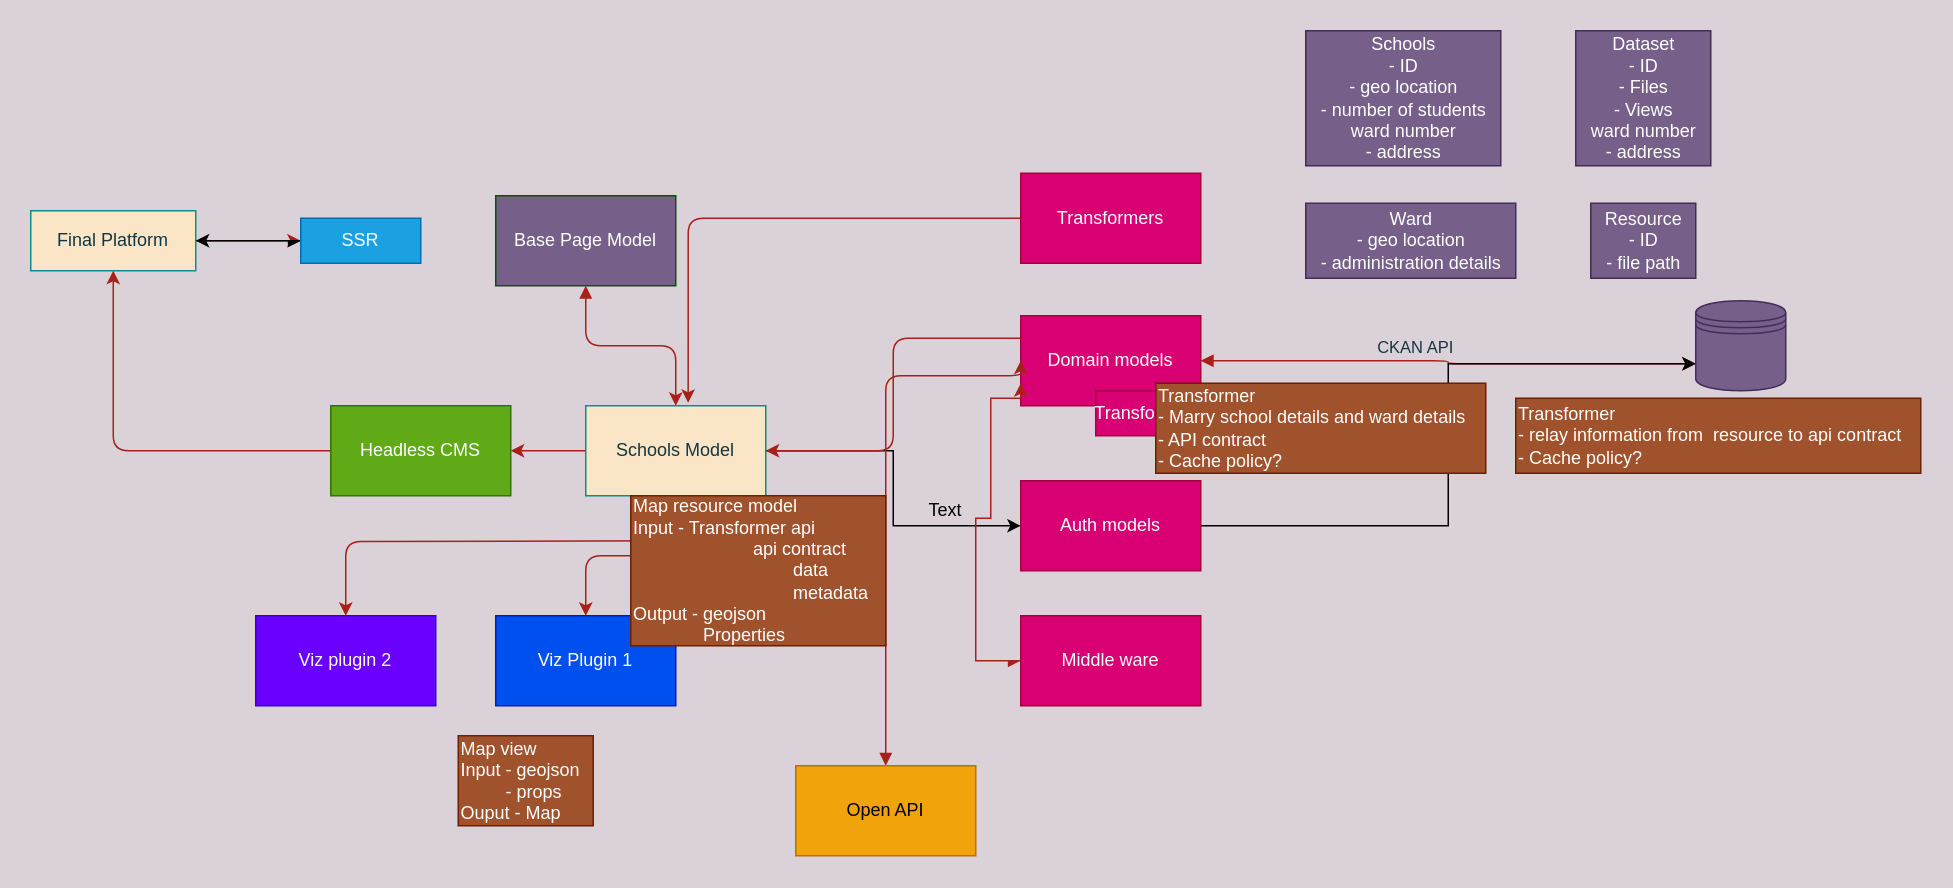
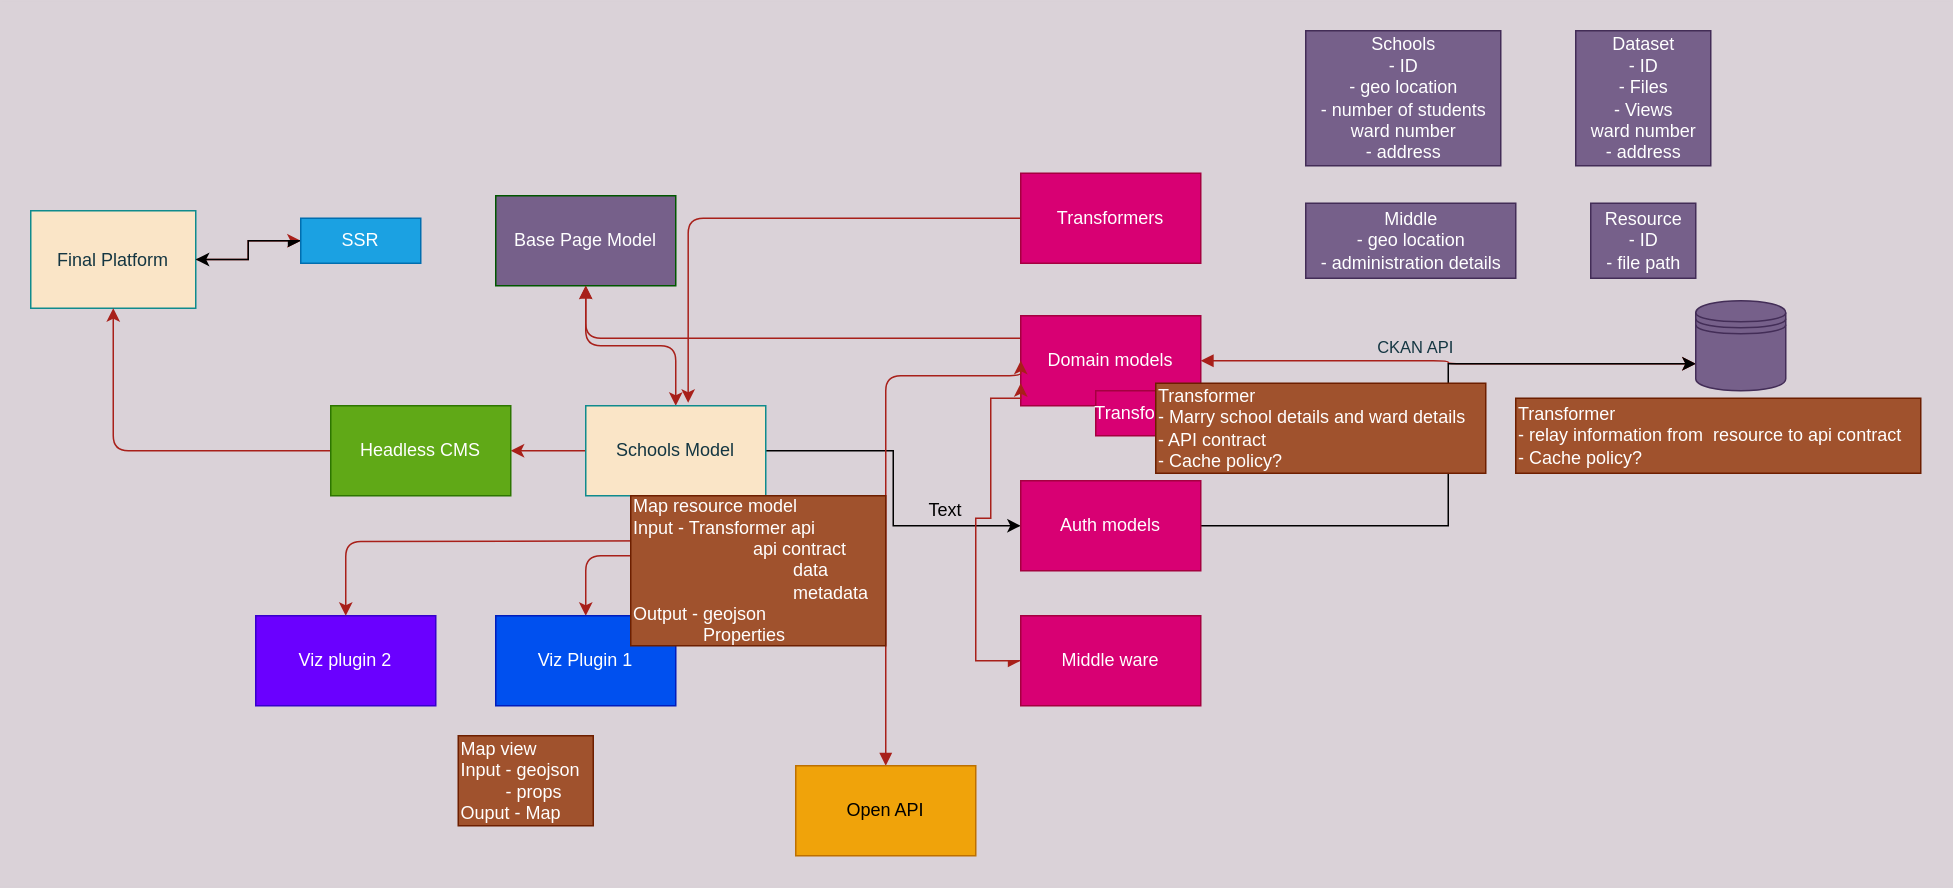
(113, 241) -> (113, 260)
(1412, 241) -> (1412, 241)
(893, 391) -> (747, 338)
